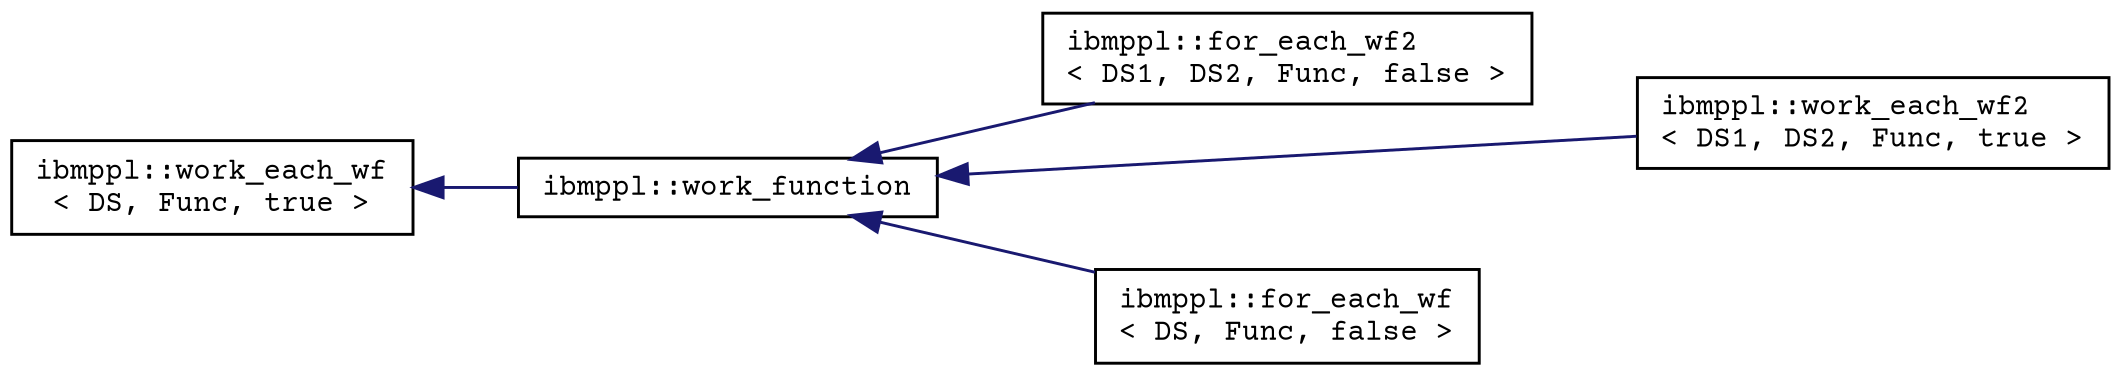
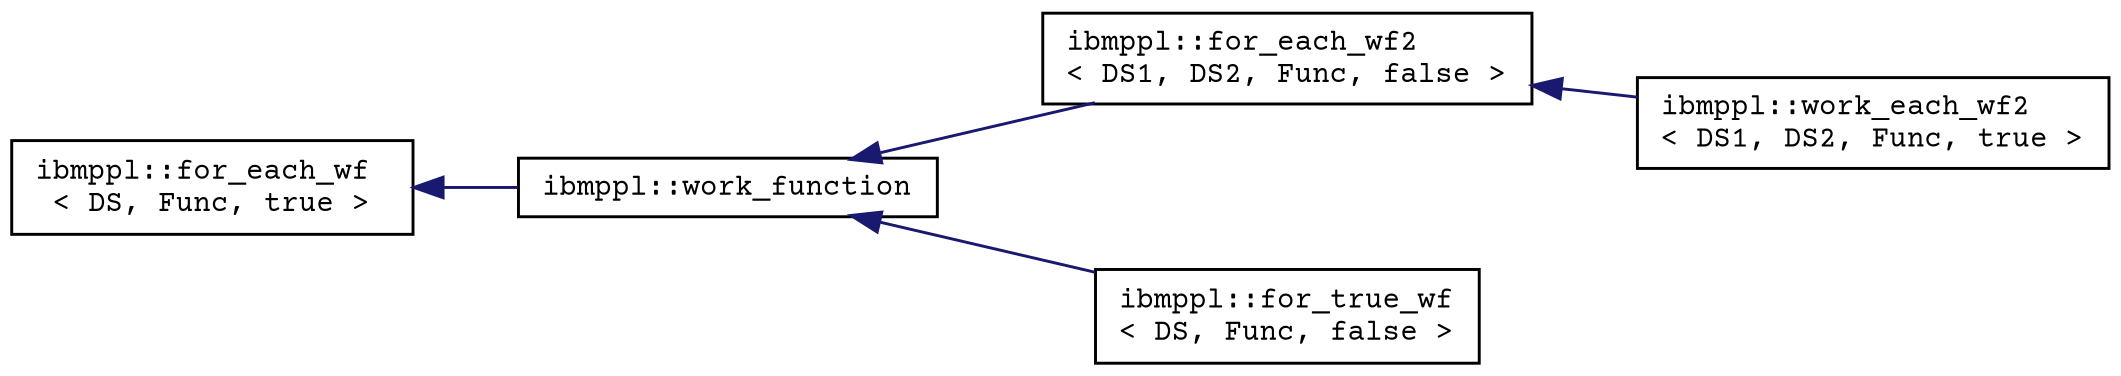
(1302, 155) -> (1599, 93)
(212, 187) -> (212, 187)
(1287, 316) -> (1287, 316)
